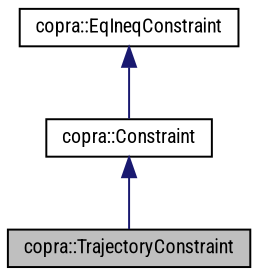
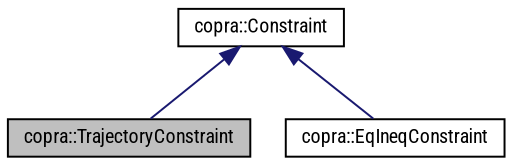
(129, 93) -> (336, 89)
